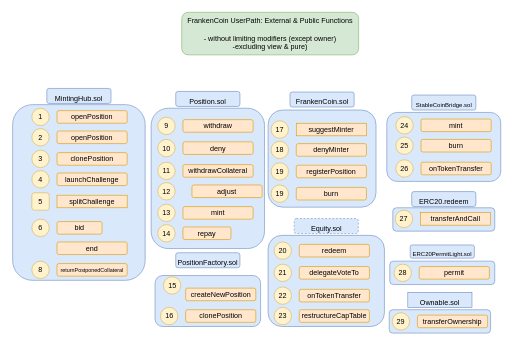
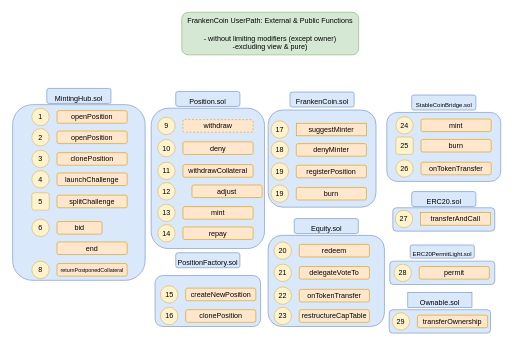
(218, 126) -> (218, 126)
(404, 146) -> (404, 146)
(444, 200) -> (444, 200)
(92, 202) -> (92, 202)
(326, 226) -> (326, 226)
(207, 233) -> (218, 233)
(172, 286) -> (169, 295)
